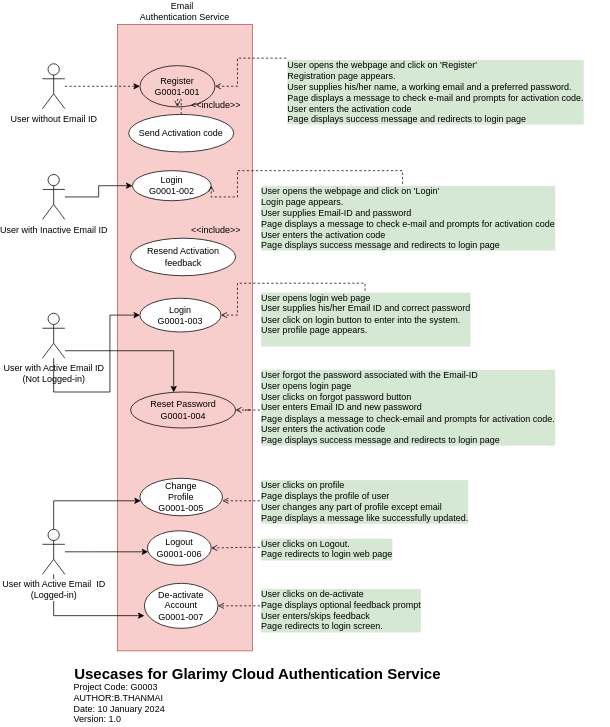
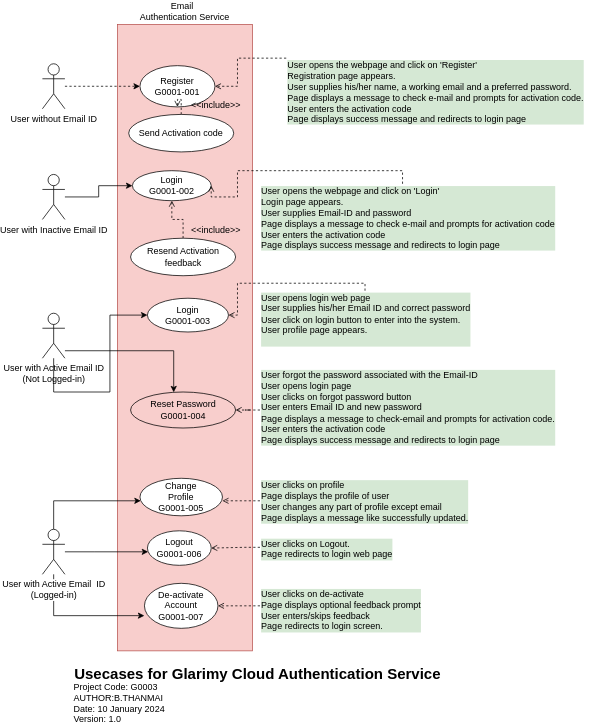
(177, 86) -> (177, 86)
none -> (178, 219)
(180, 315) -> (188, 315)
